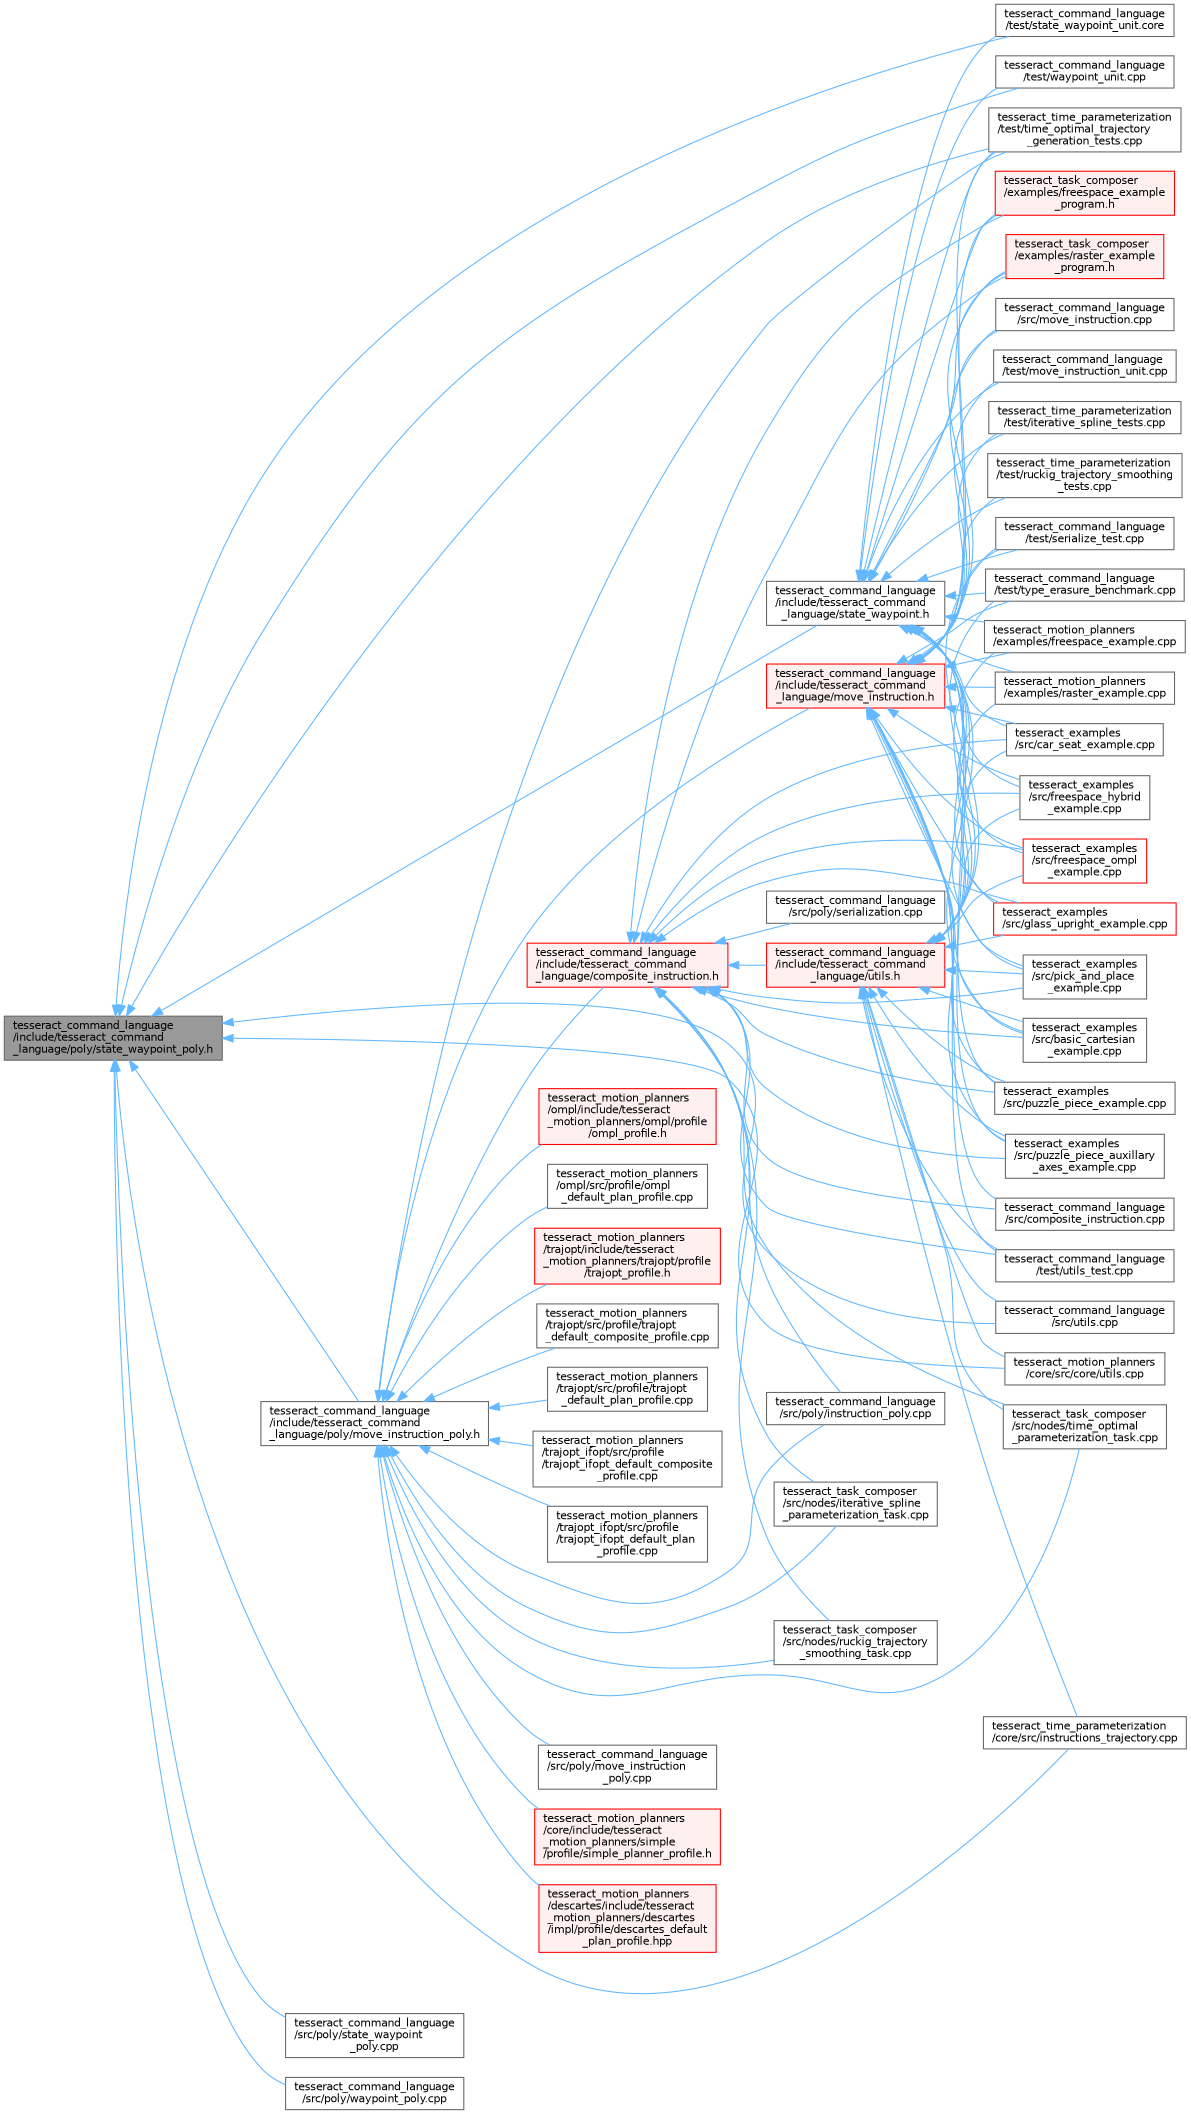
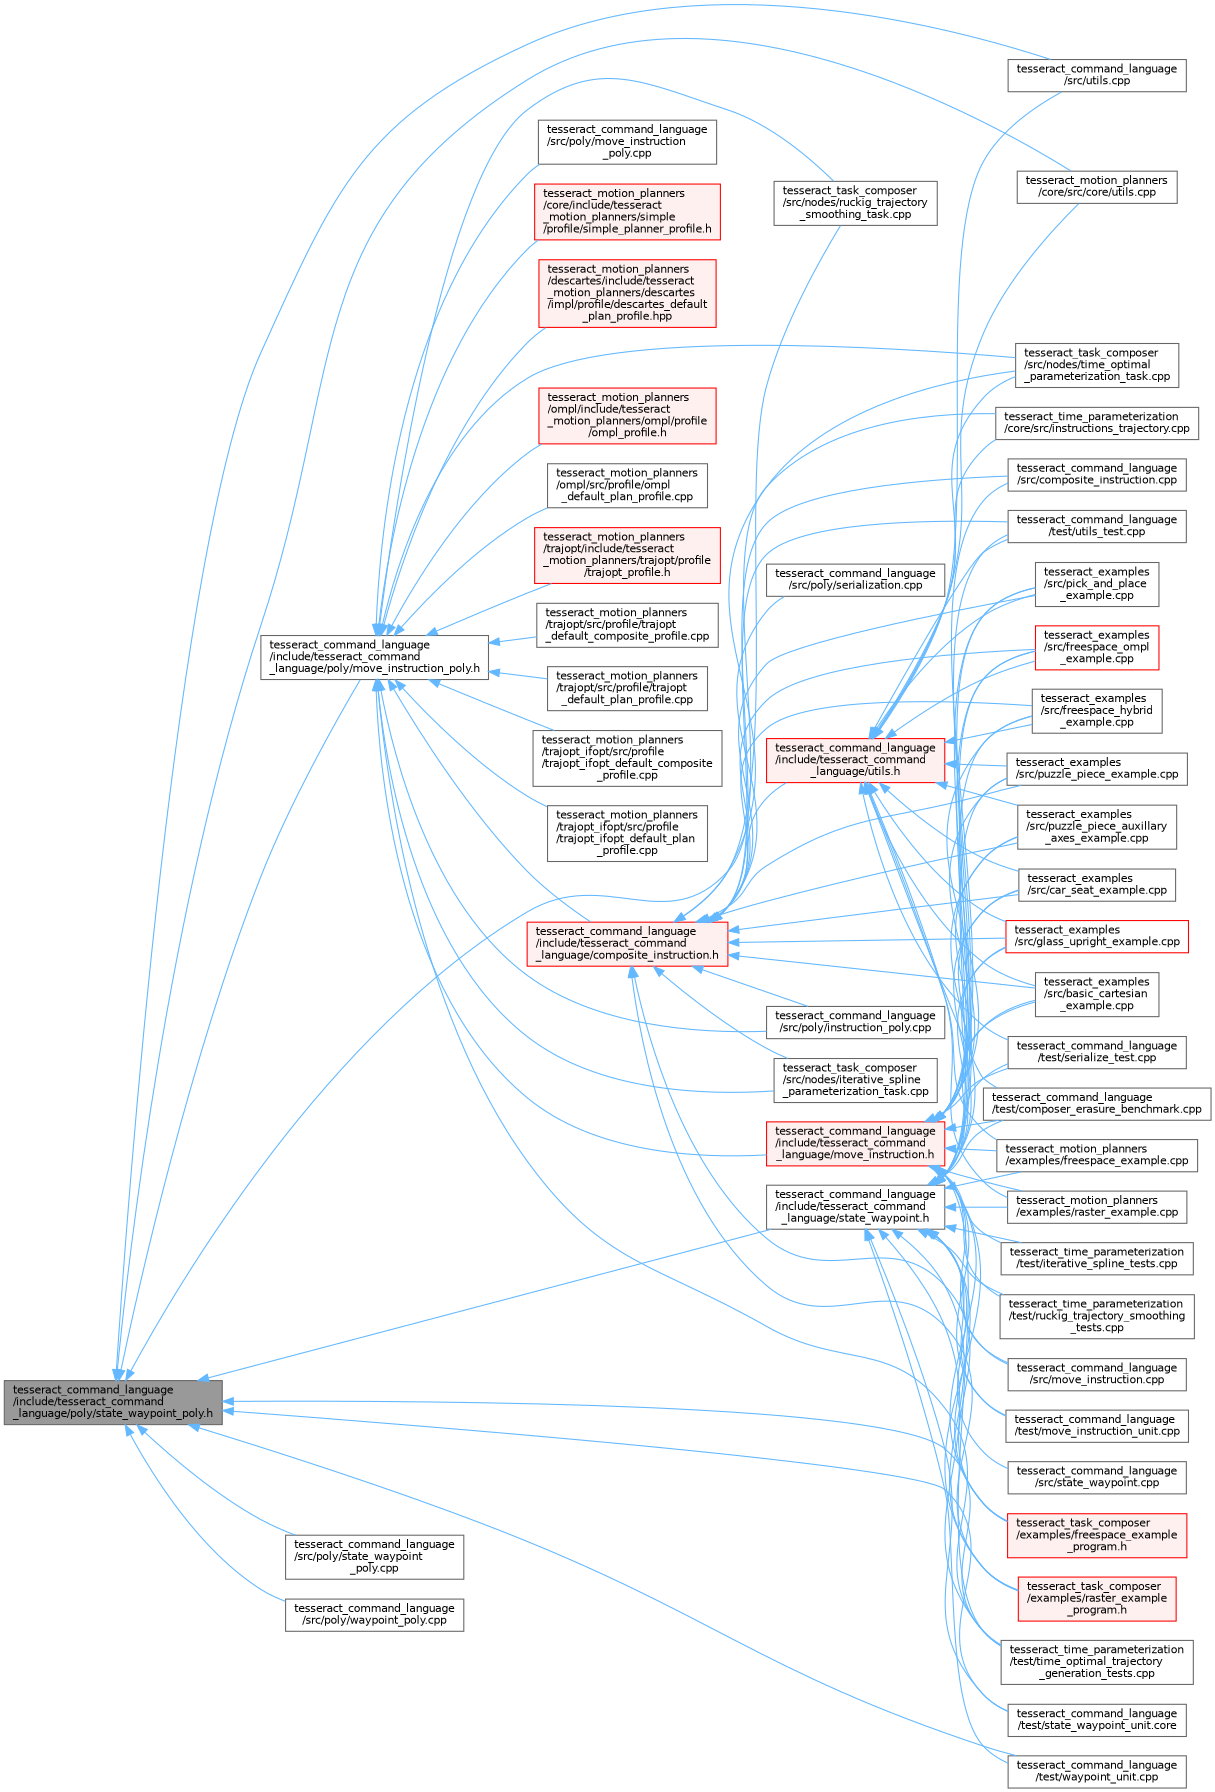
(1085, 585) -> (1097, 1104)
none -> (1097, 1478)
